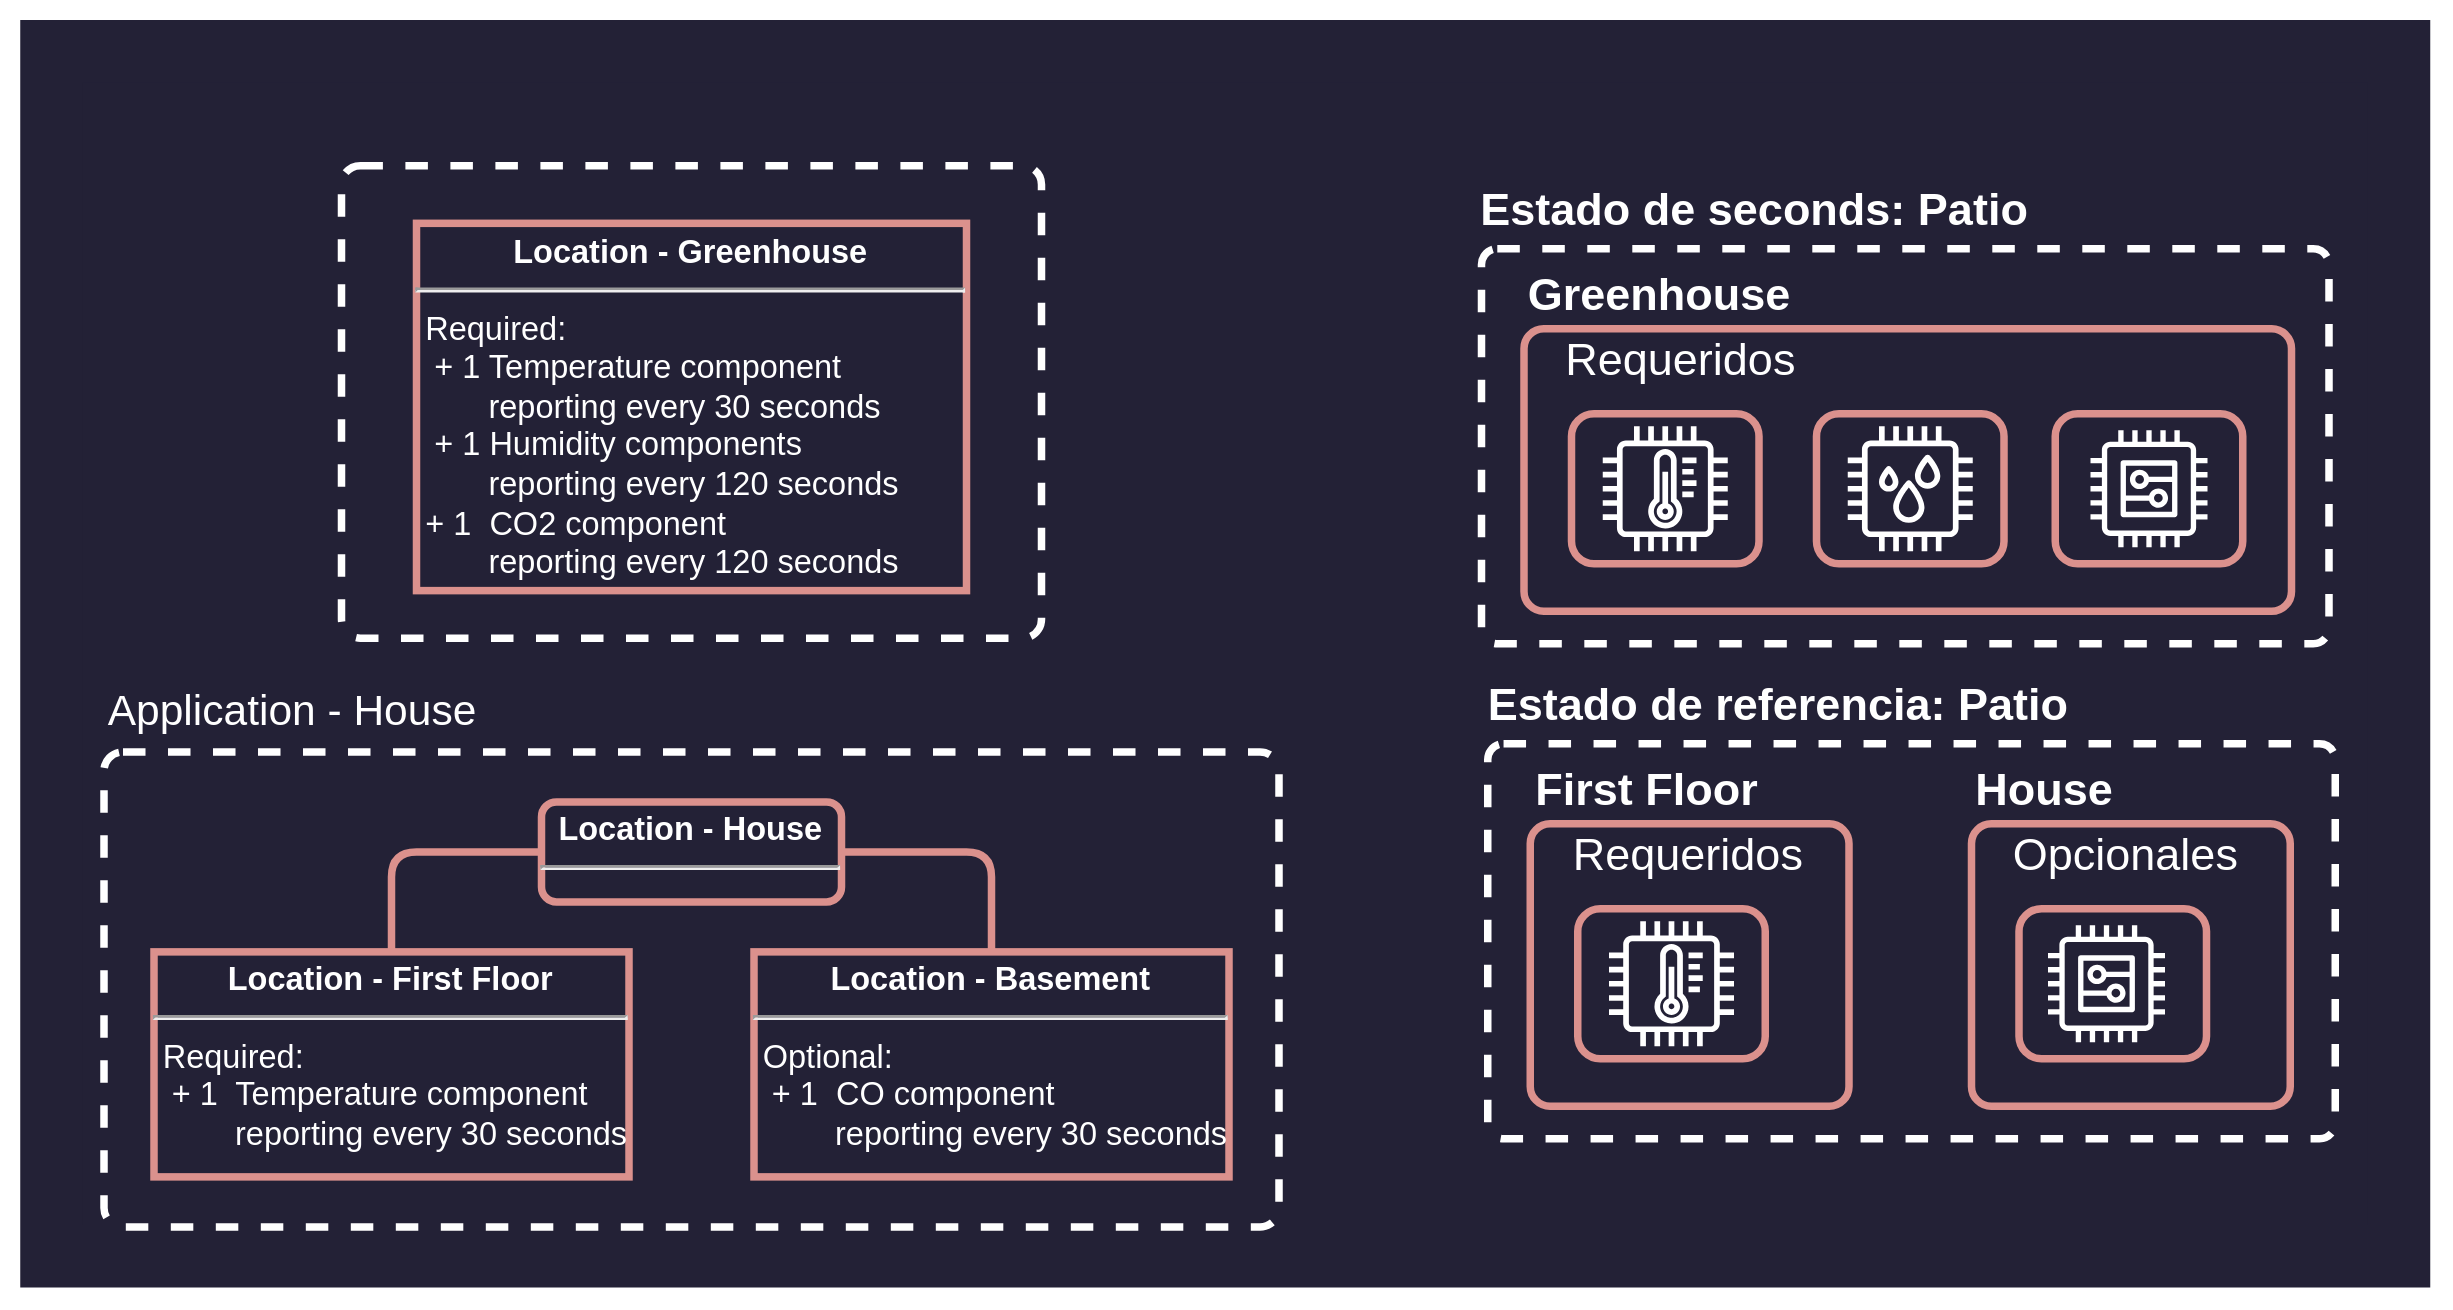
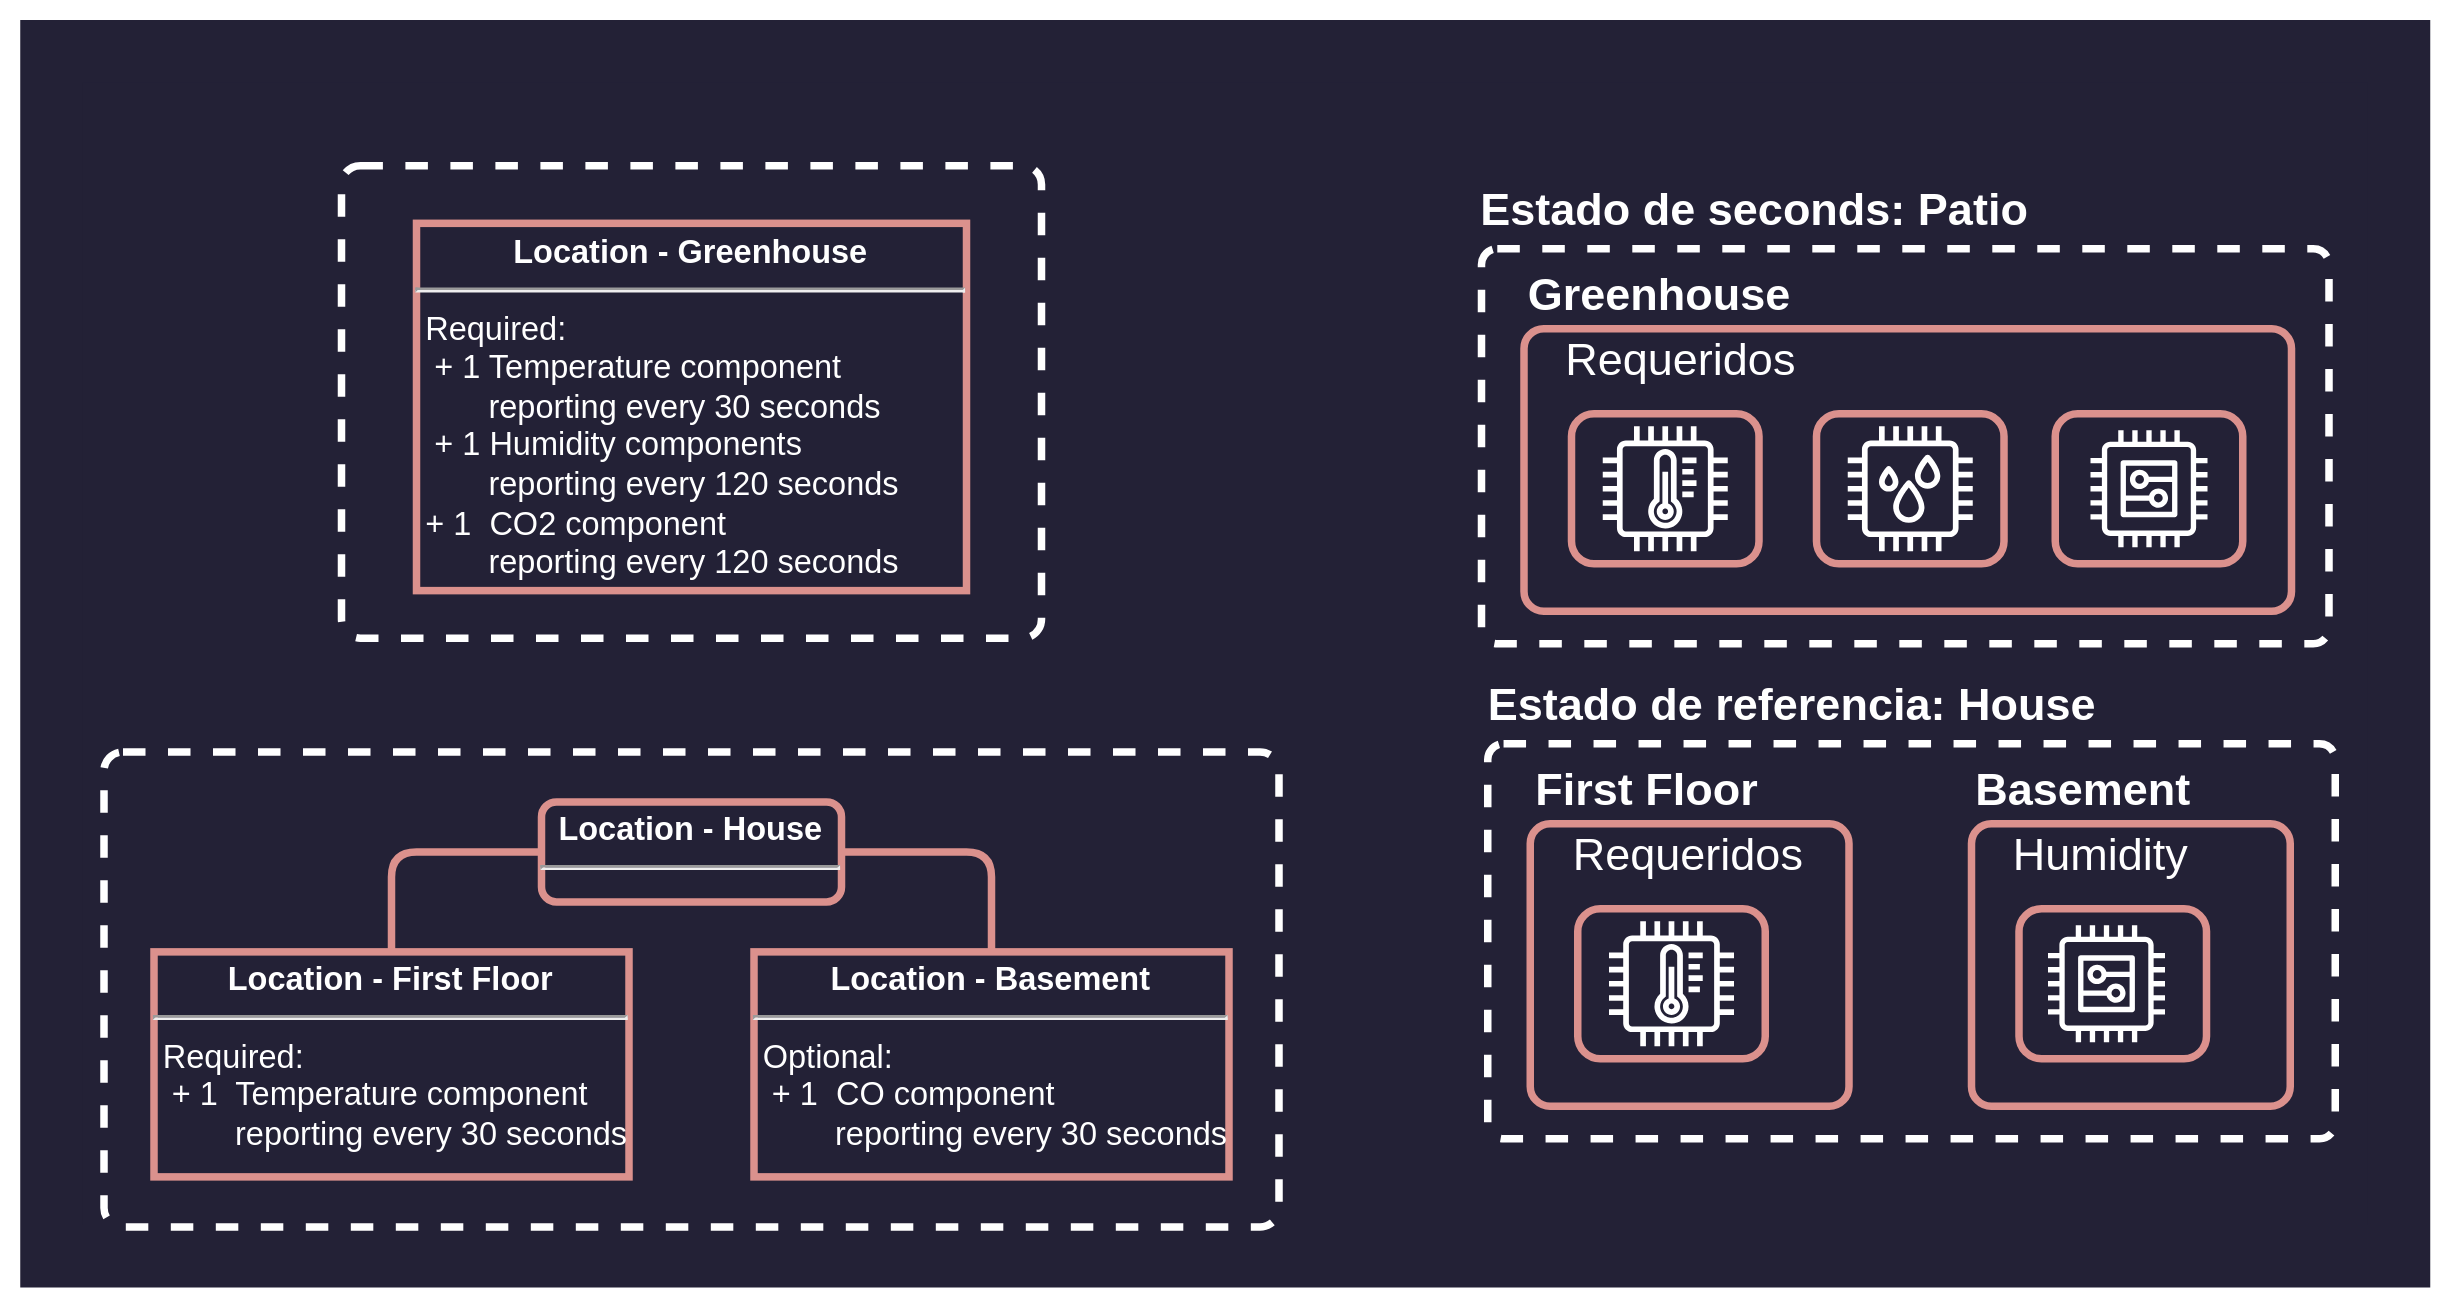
(1794, 708) -> (1800, 708)
(340, 714) -> none
(2039, 793) -> (2077, 793)
(2105, 856) -> (2103, 856)
